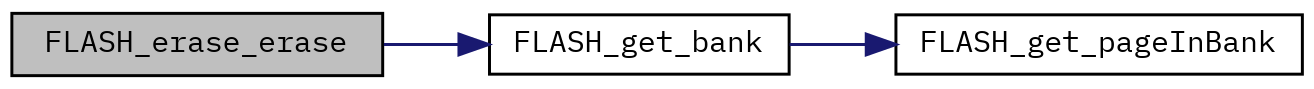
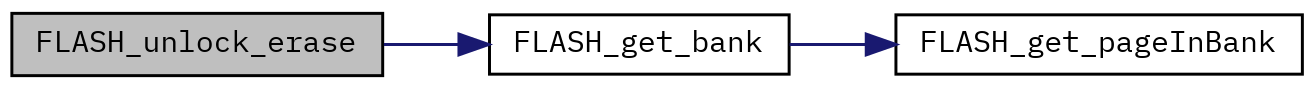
(197, 44) -> (197, 44)
